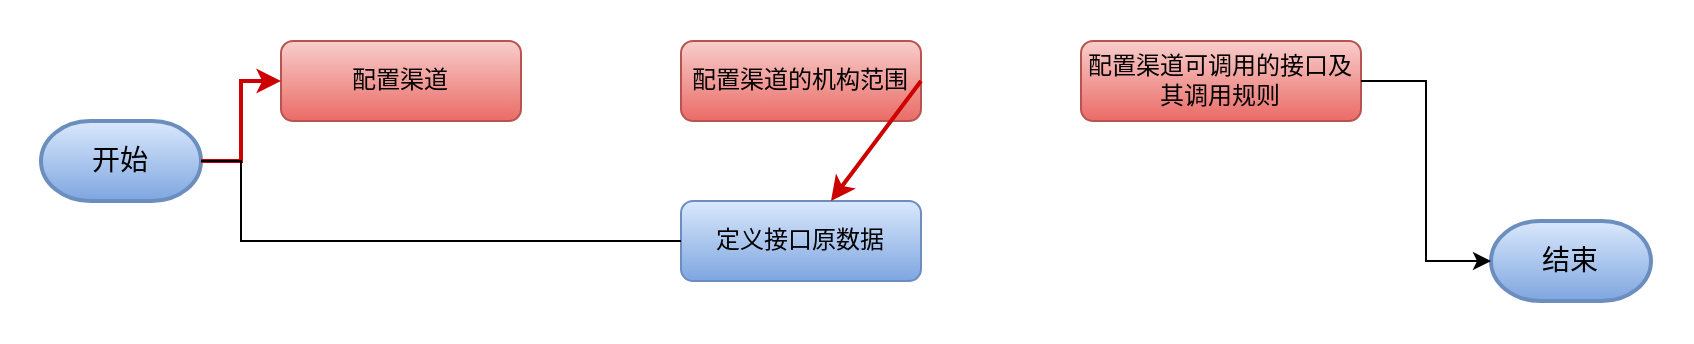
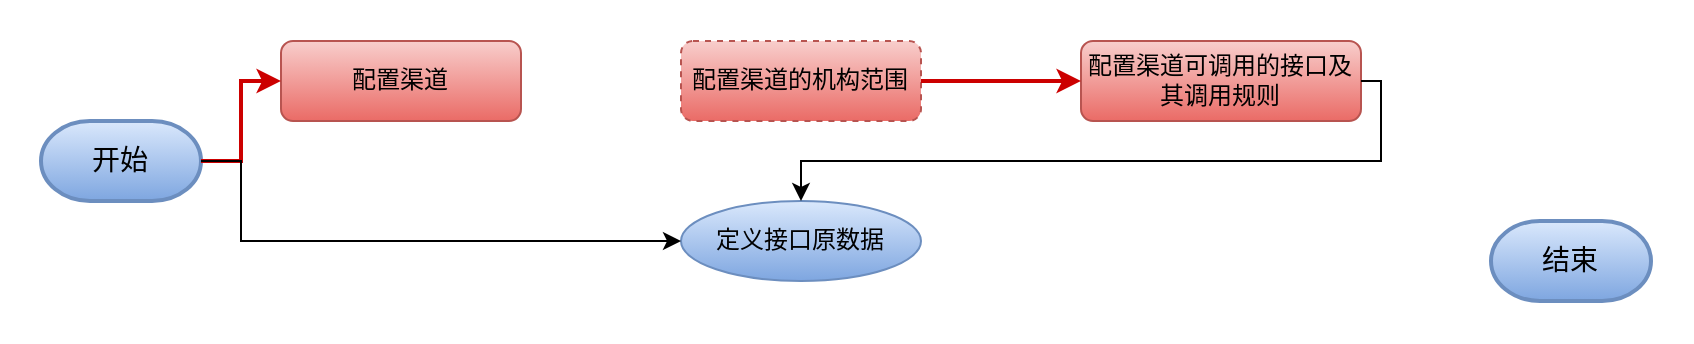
(801, 81) -> (801, 81)
(878, 138) -> (992, 81)
(1426, 173) -> (1164, 161)
(672, 241) -> (666, 241)
(801, 241) -> (801, 241)
